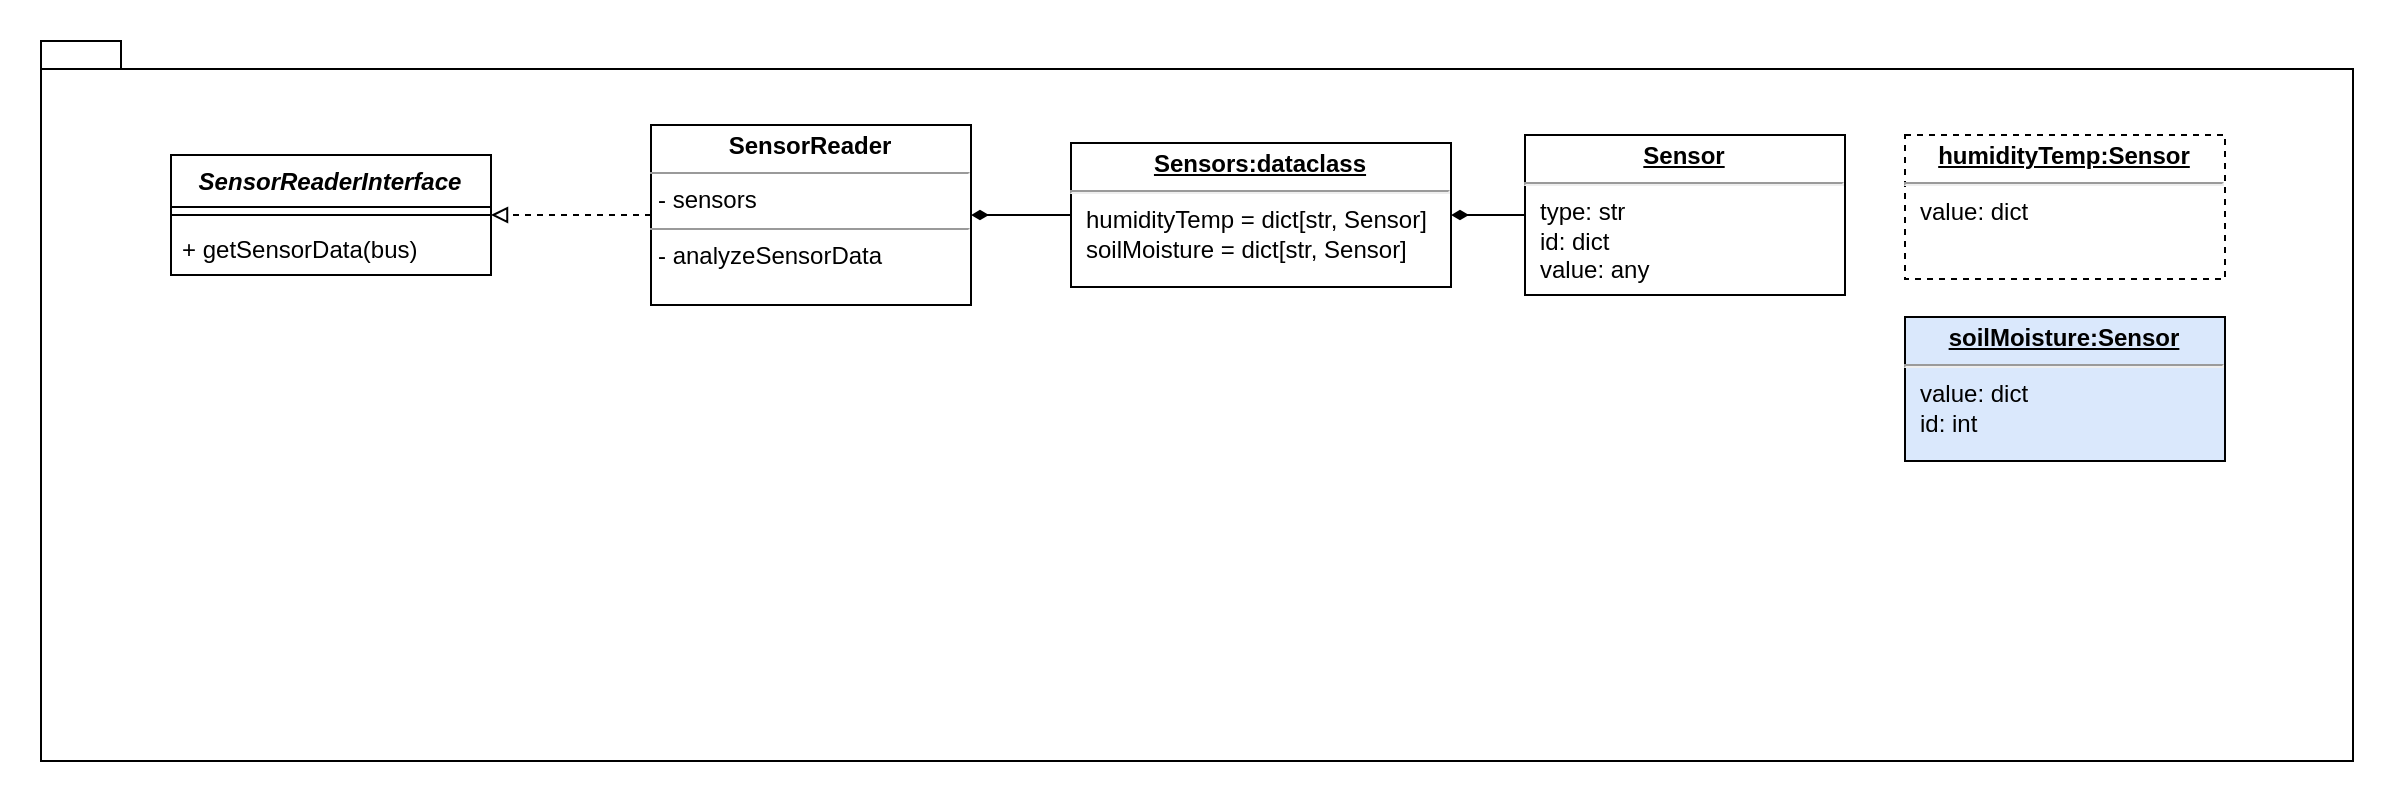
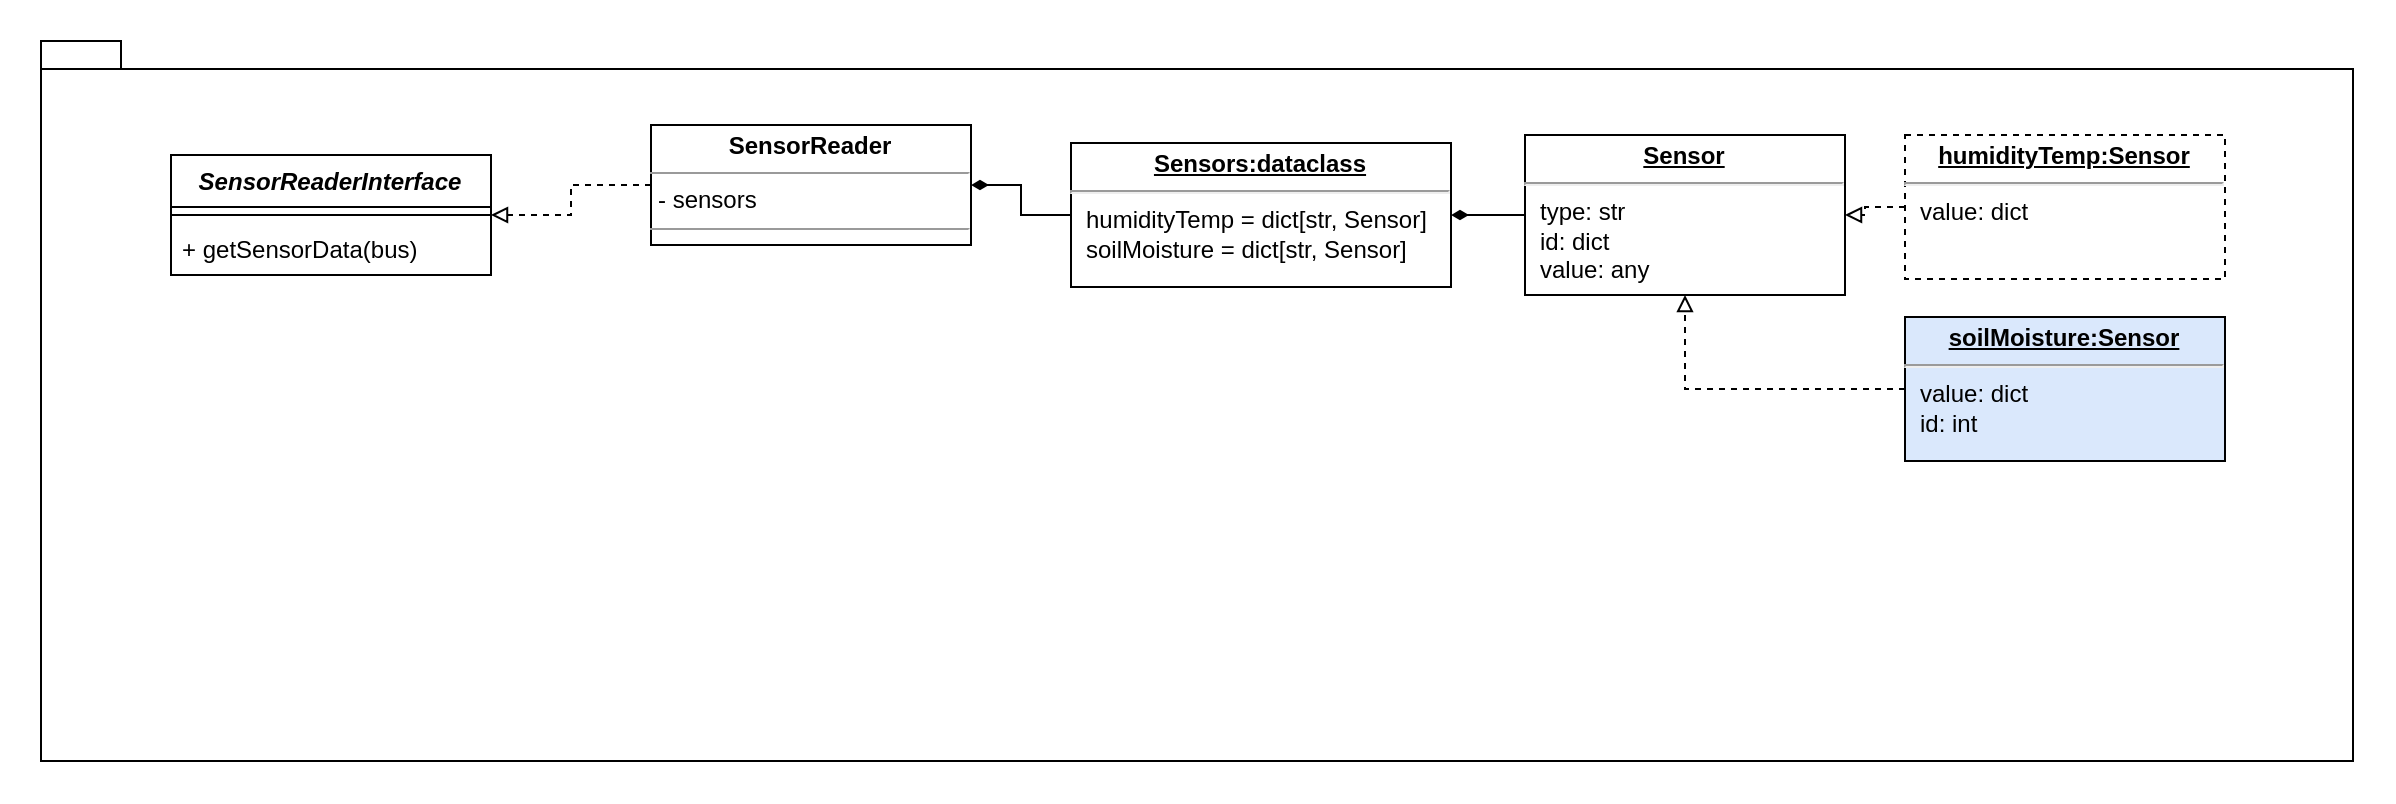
none -> (1880, 207)
(811, 215) -> (811, 185)
none -> (1757, 389)
